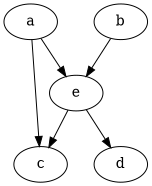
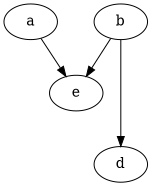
(96, 125) -> (121, 88)
(41, 164) -> none
